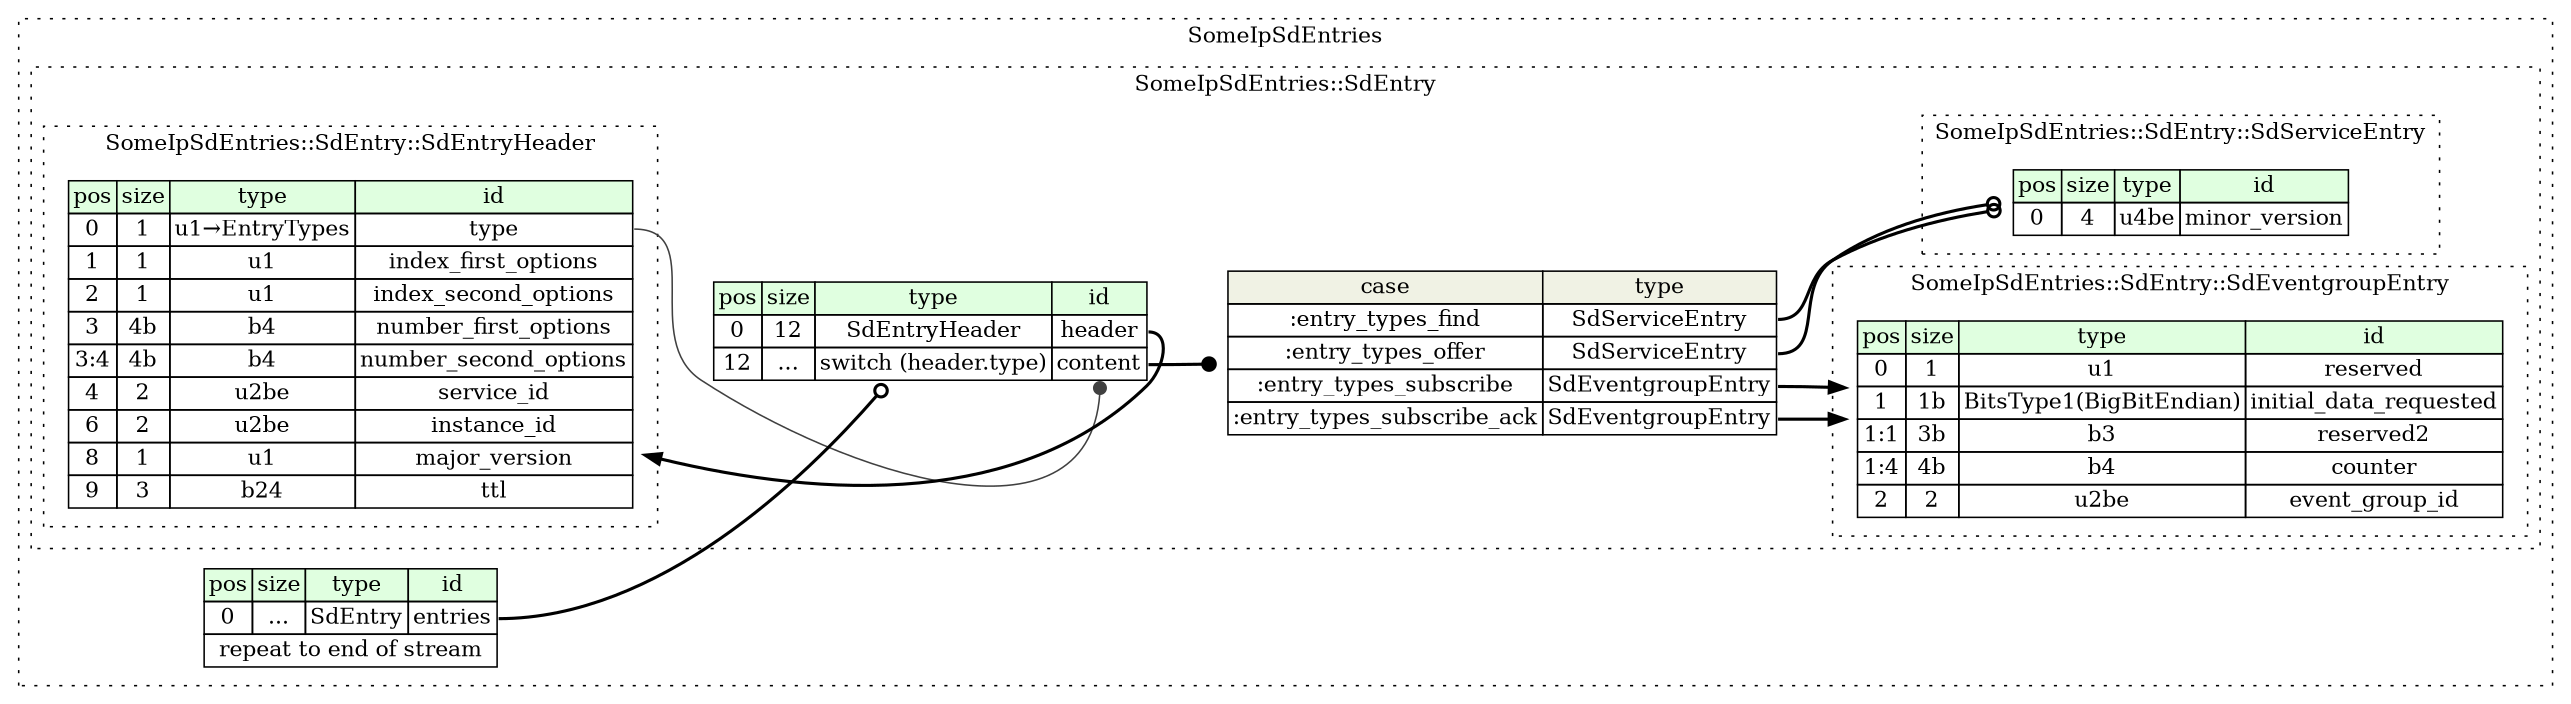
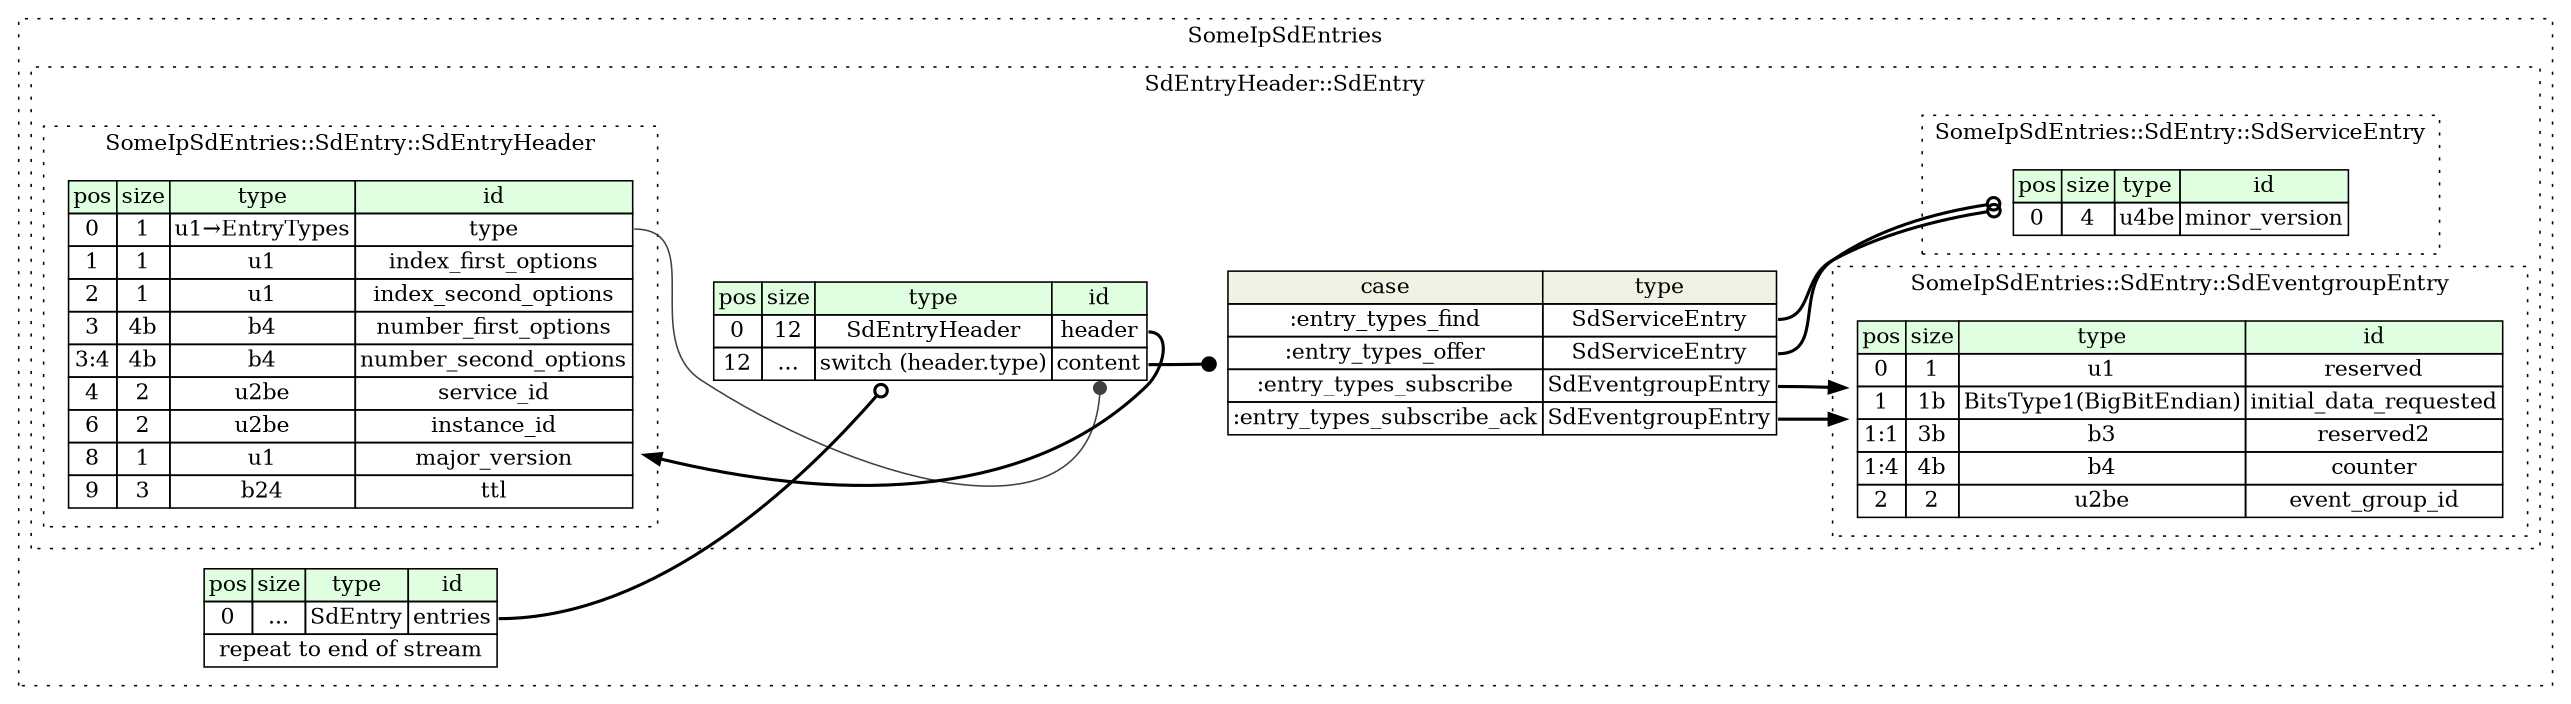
(1286, 85) -> (1286, 85)
